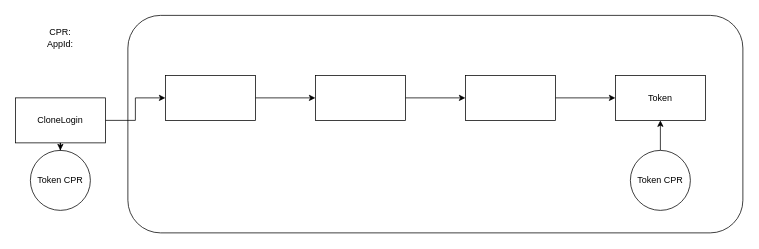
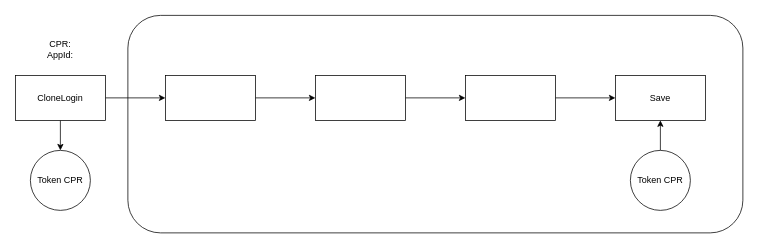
(60, 38) -> (60, 49)
(660, 98) -> (660, 98)
(60, 120) -> (60, 98)
